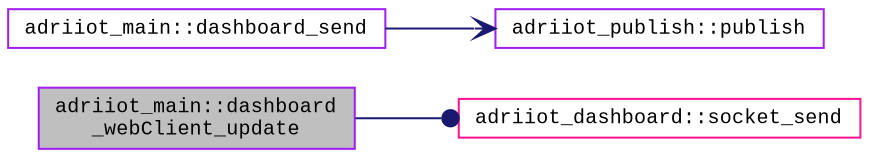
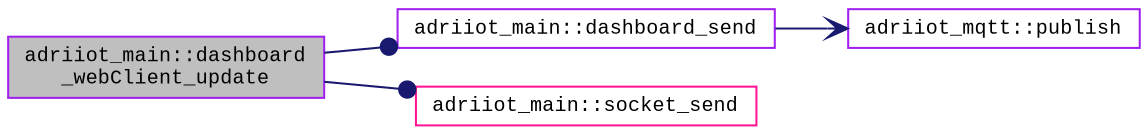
(660, 29) -> (994, 29)
none -> (352, 50)
(660, 118) -> (586, 106)
